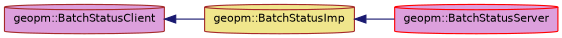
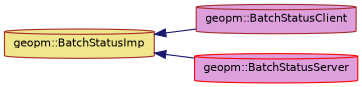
(190, 19) -> (181, 31)
